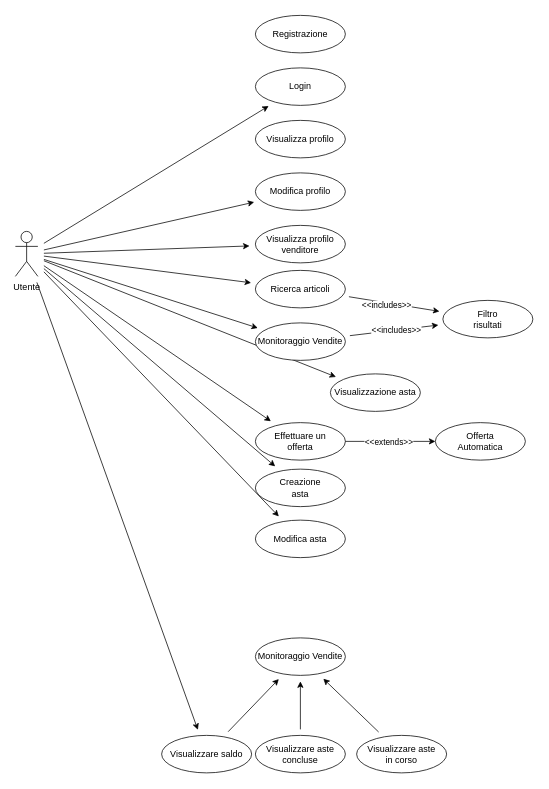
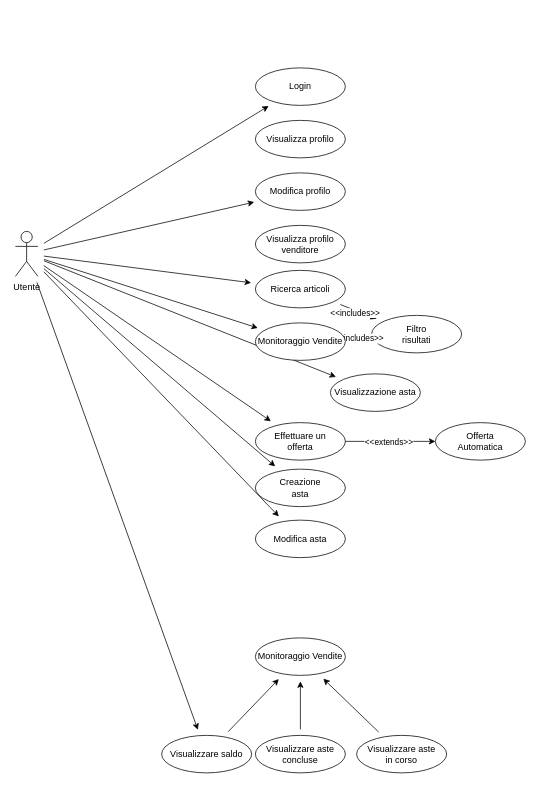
(300, 34) -> none
(144, 250) -> none
(488, 319) -> (417, 334)
